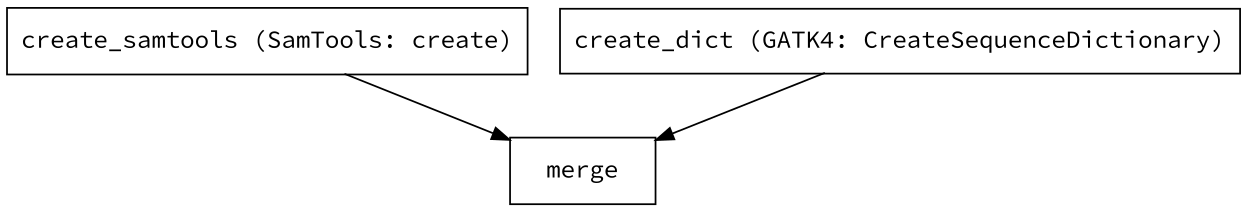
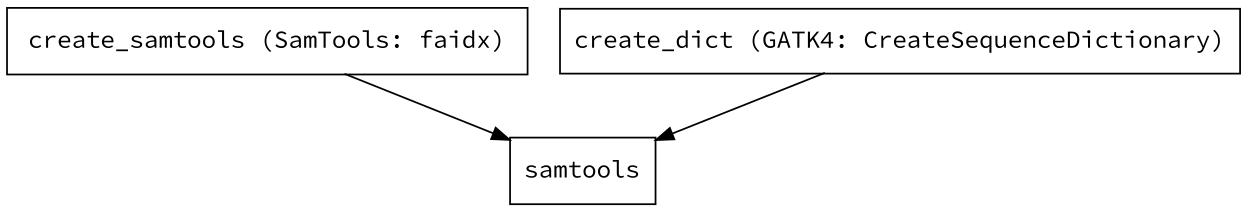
(267, 41) -> (267, 41)
(583, 171) -> (583, 171)
